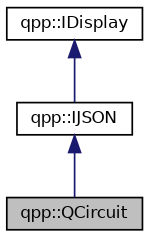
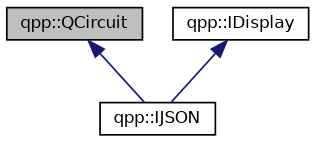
(75, 175) -> (122, 78)
